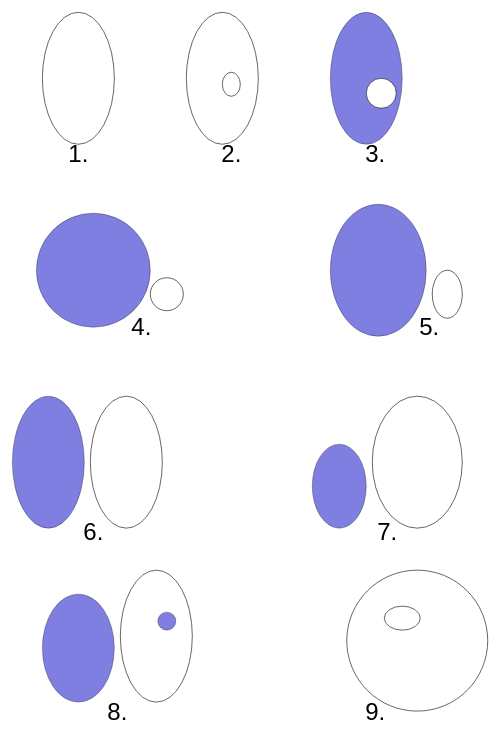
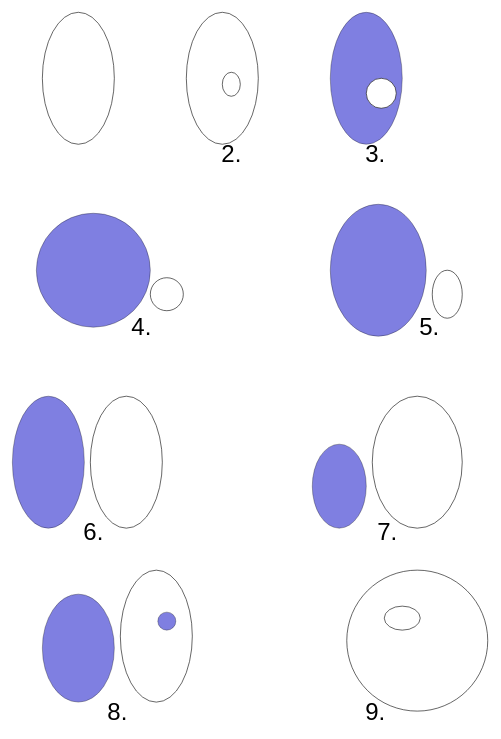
(78, 153) -> none
